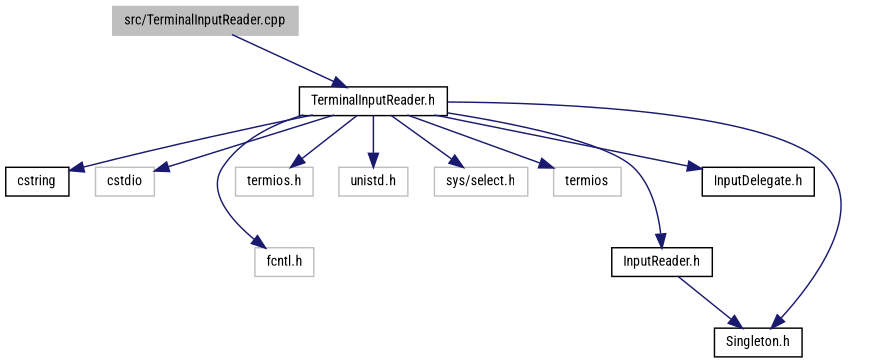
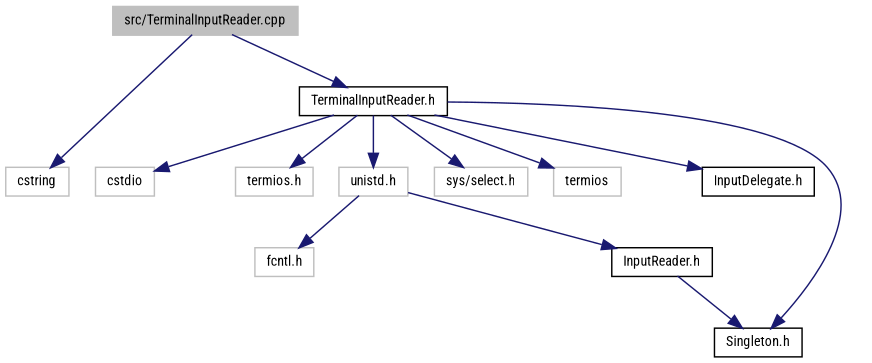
(198, 140) -> (127, 96)
(226, 162) -> (335, 217)
(627, 163) -> (505, 219)
(37, 182) -> (37, 182)
